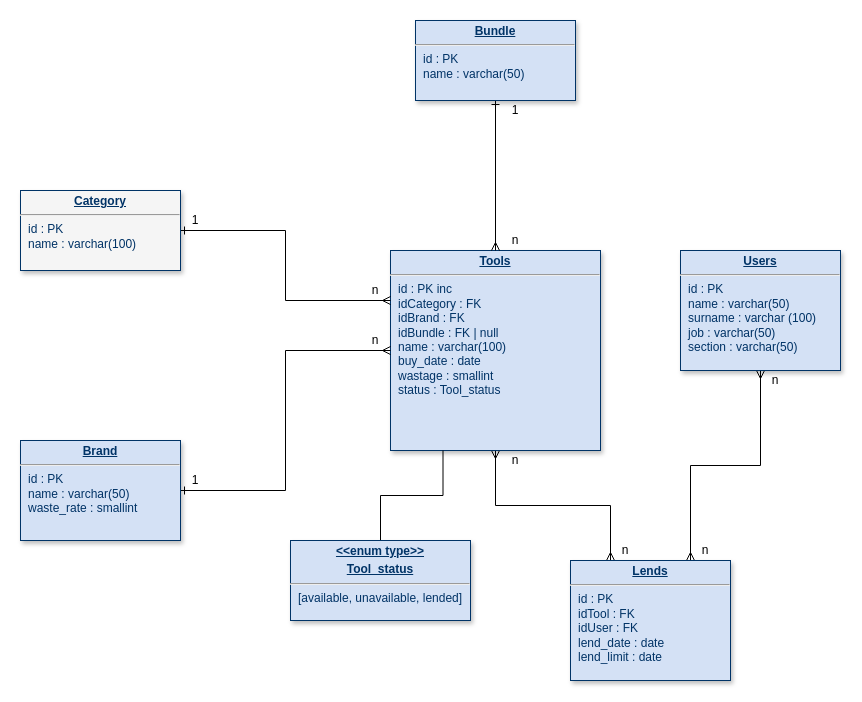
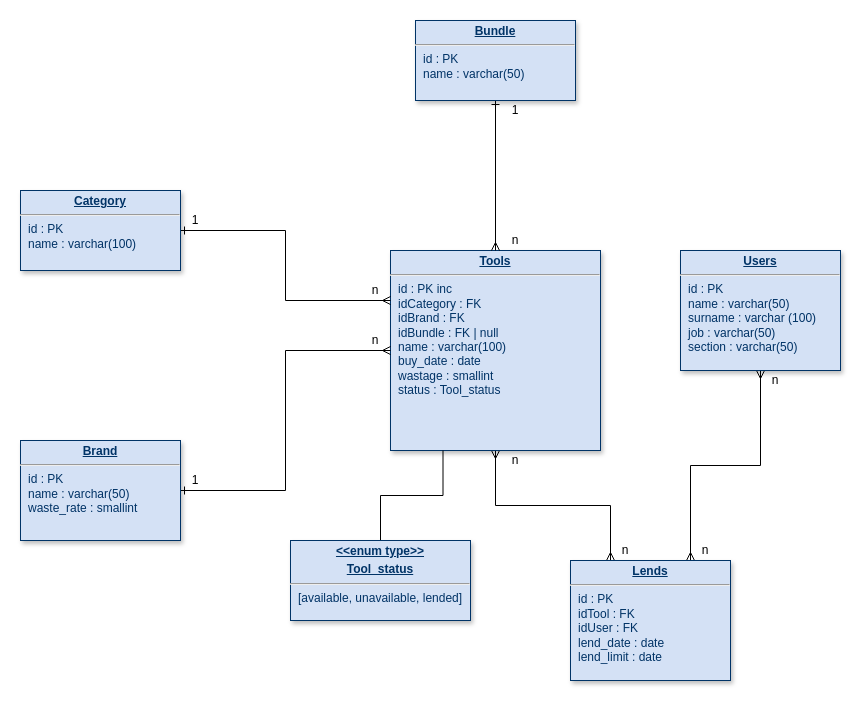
(101, 231) -> (101, 231)
